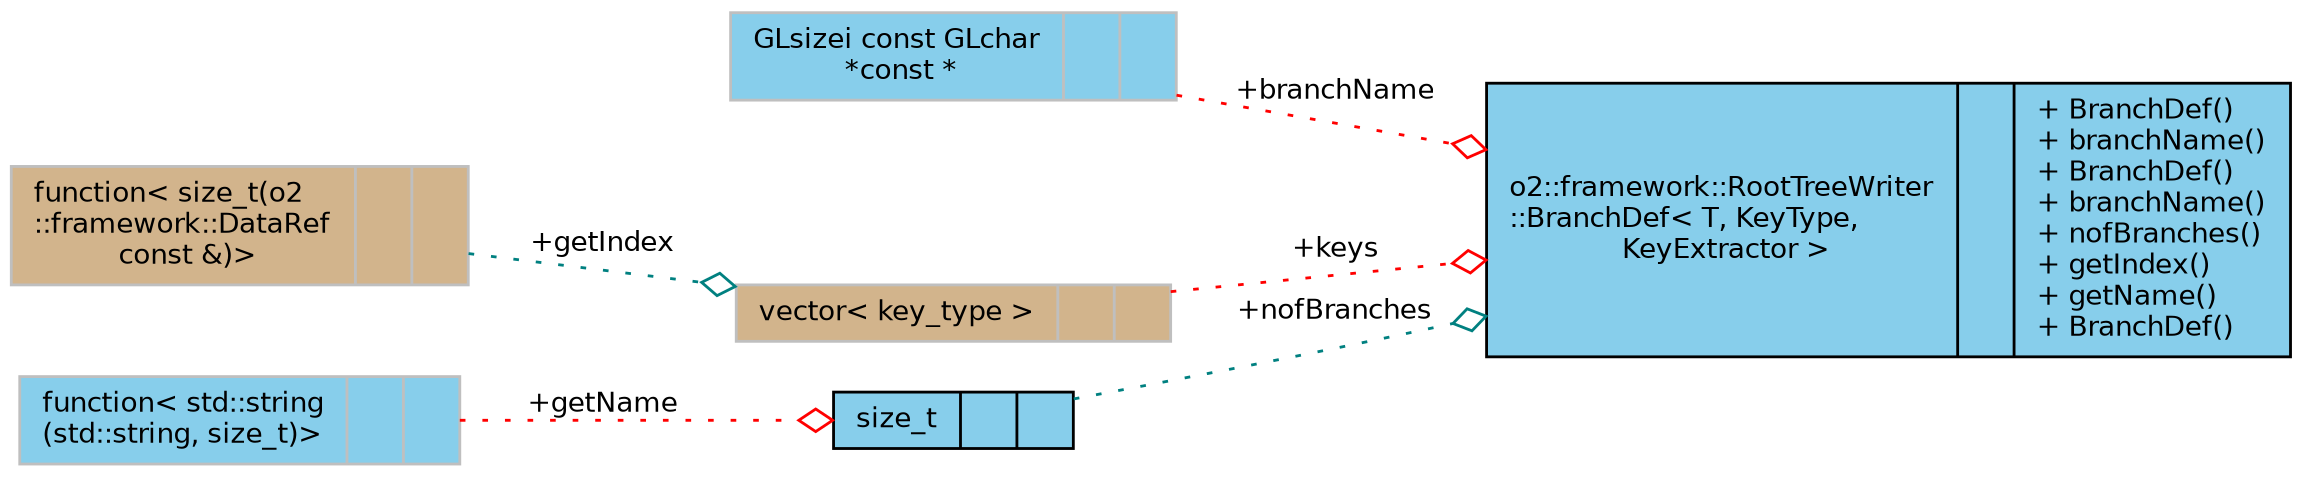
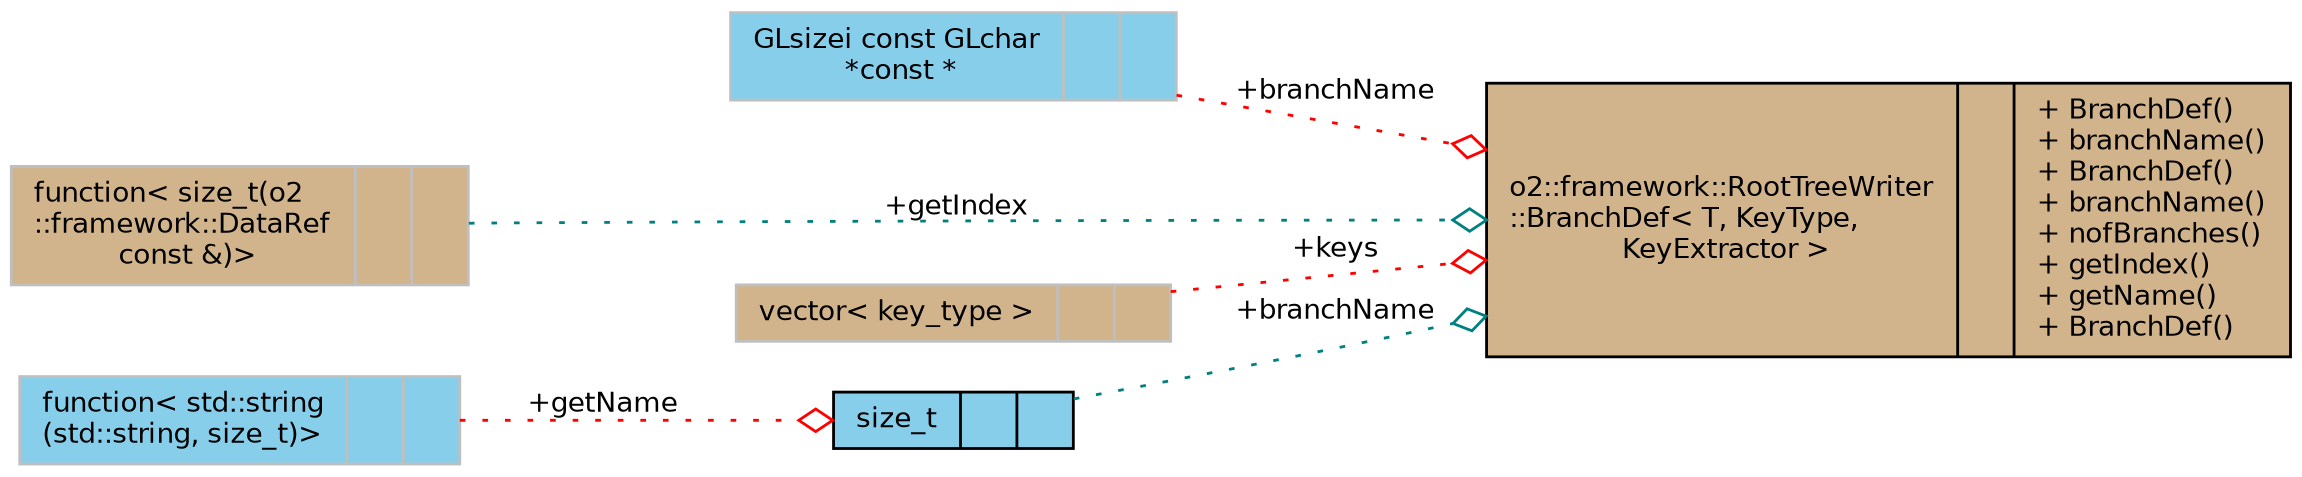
(1889, 220) -> (1889, 220)
(585, 268) -> (961, 221)
(1331, 312) -> (1331, 312)
